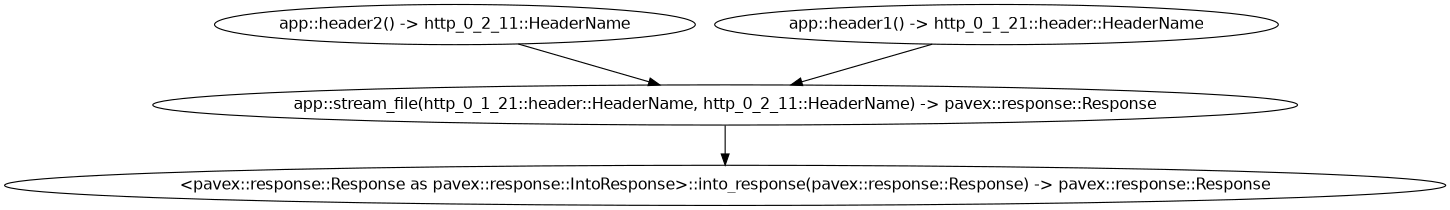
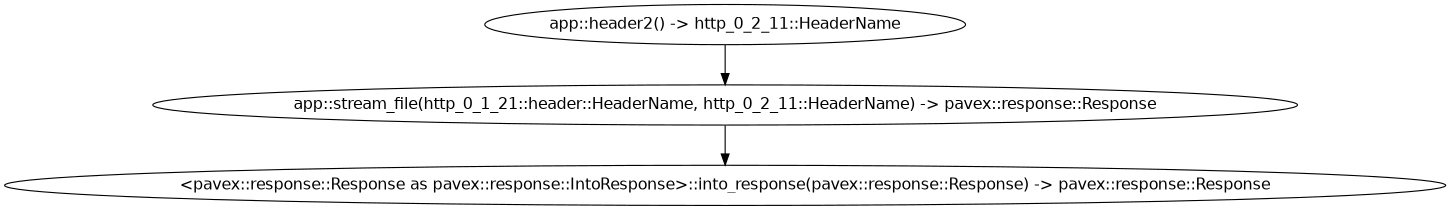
(997, 25) -> none
